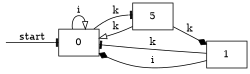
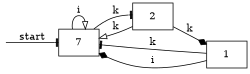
(153, 16) -> (153, 16)
(79, 43) -> (79, 43)
